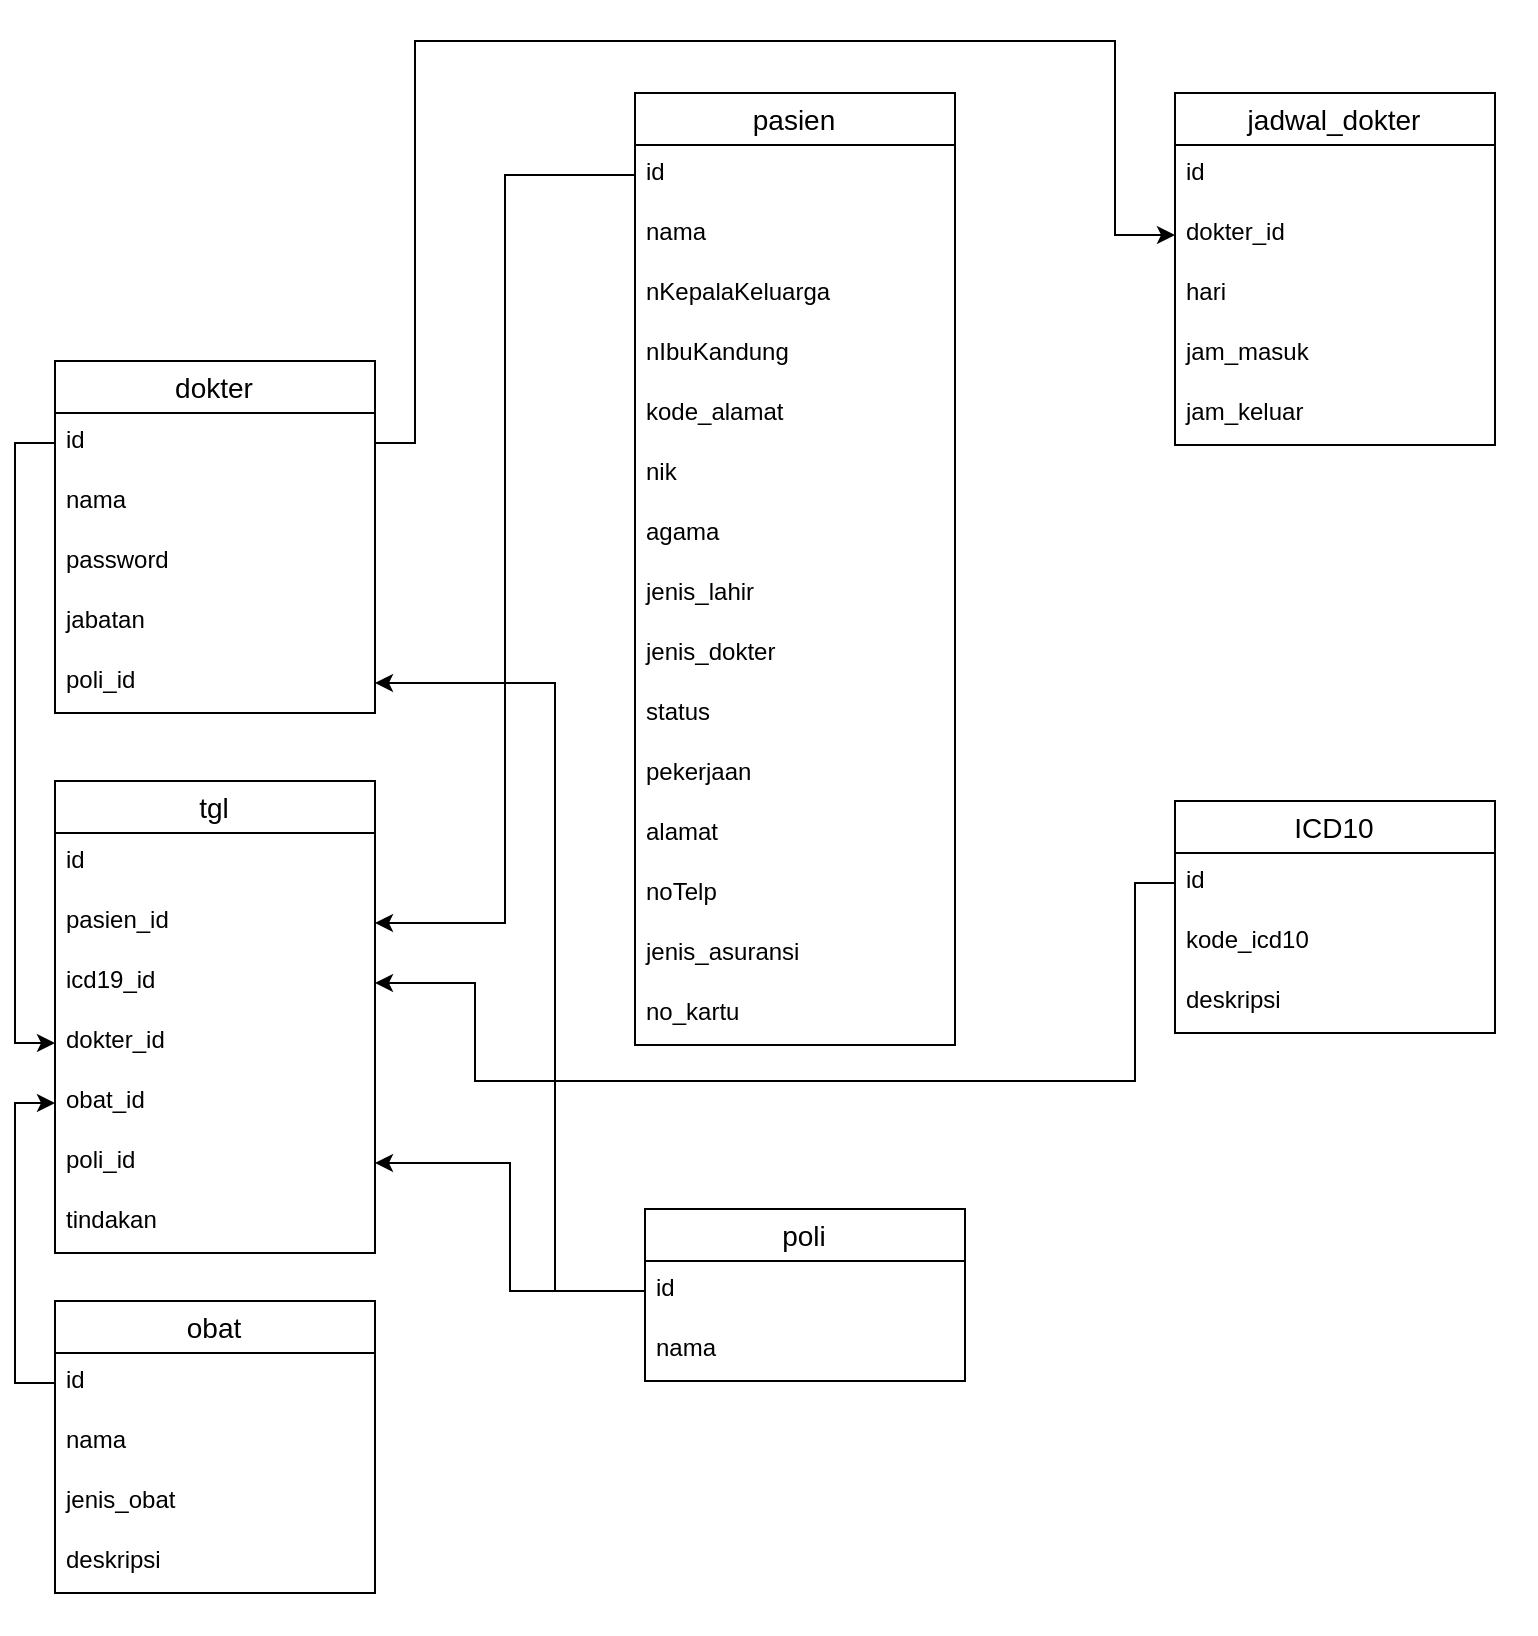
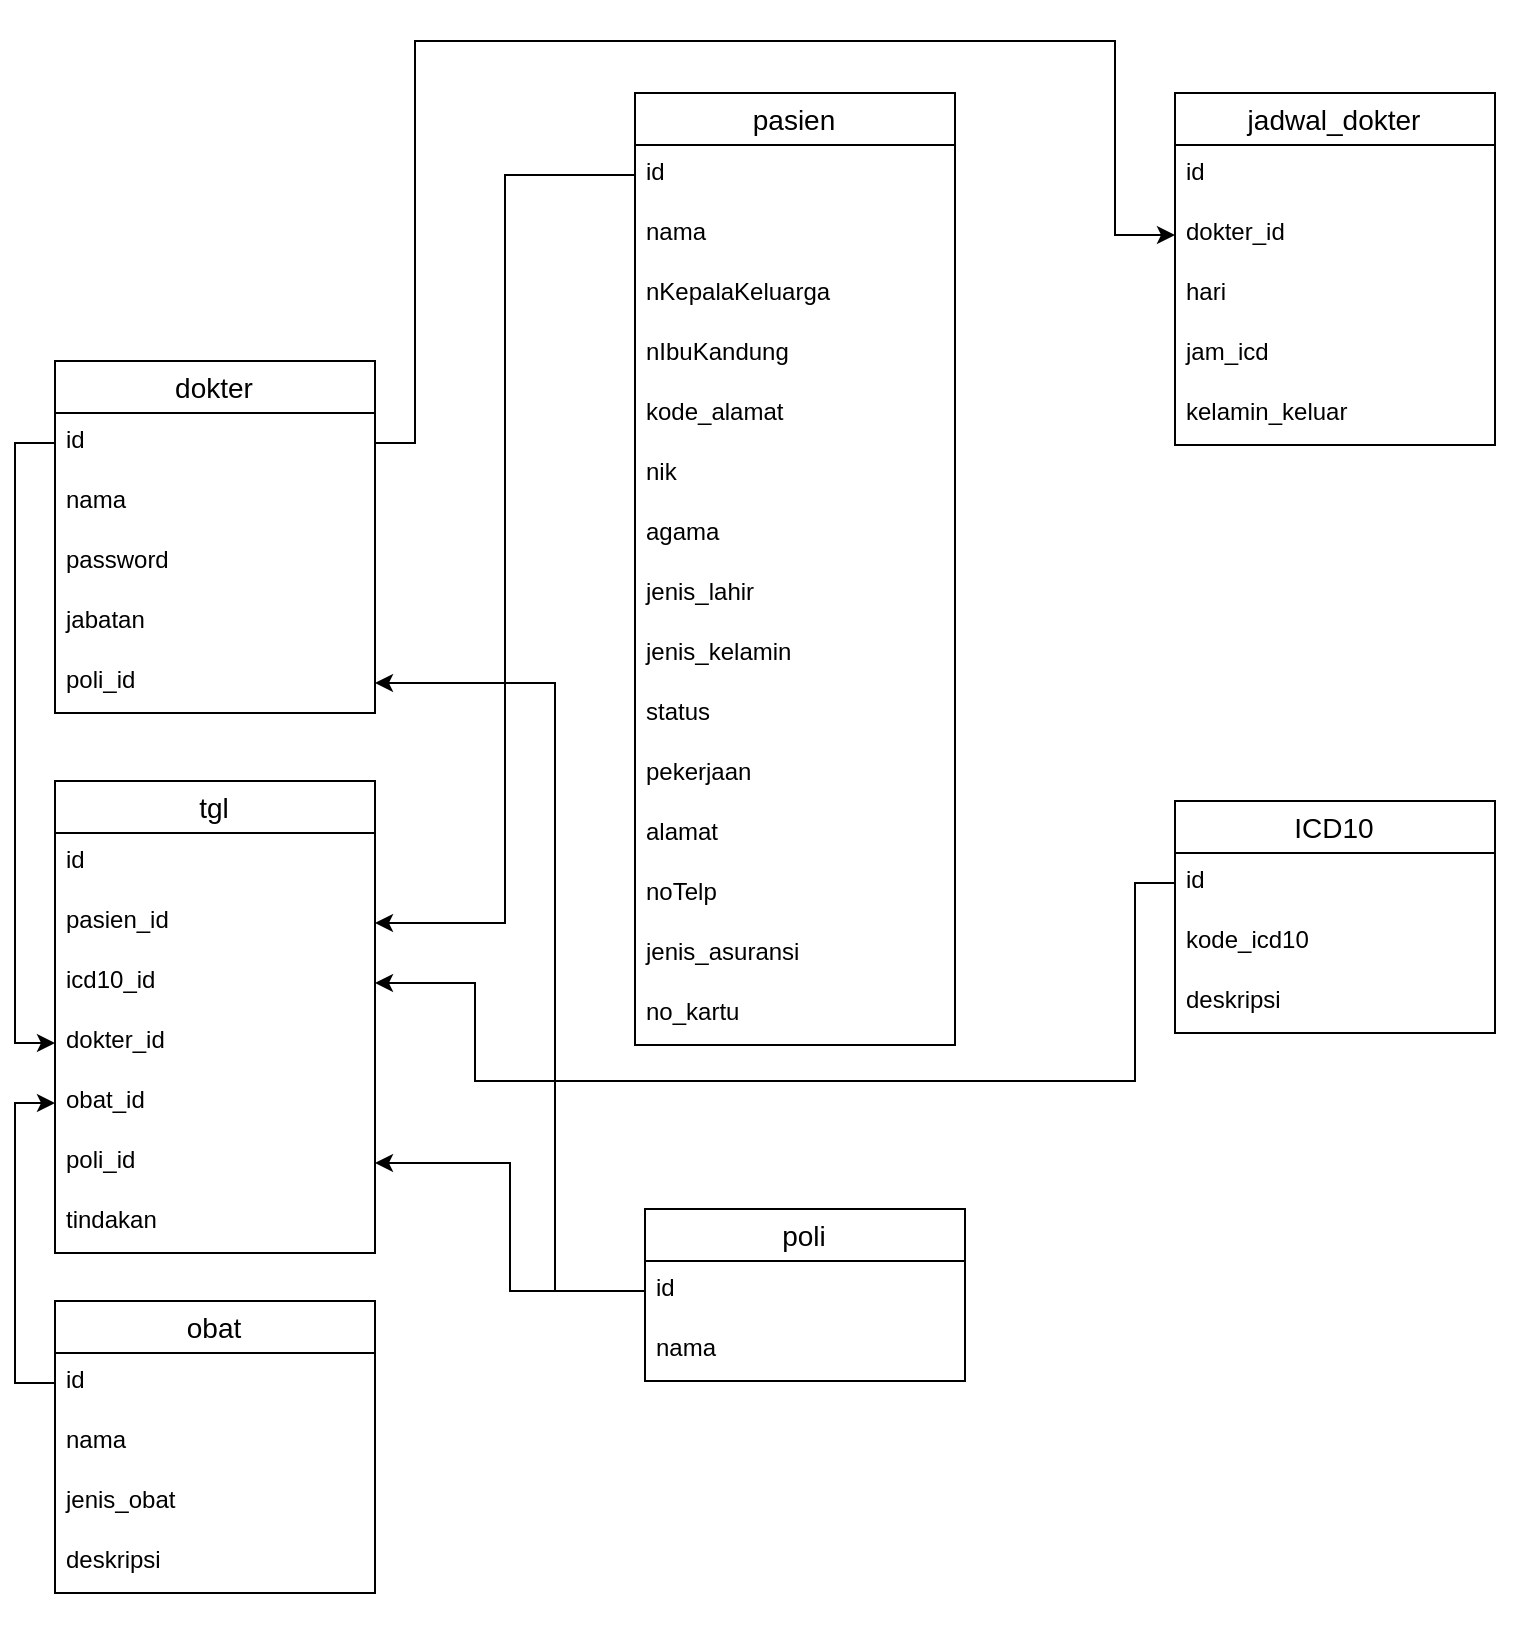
(1246, 352) -> (1230, 352)
(1250, 412) -> (1271, 412)
(724, 652) -> (724, 652)
(114, 980) -> (114, 980)
